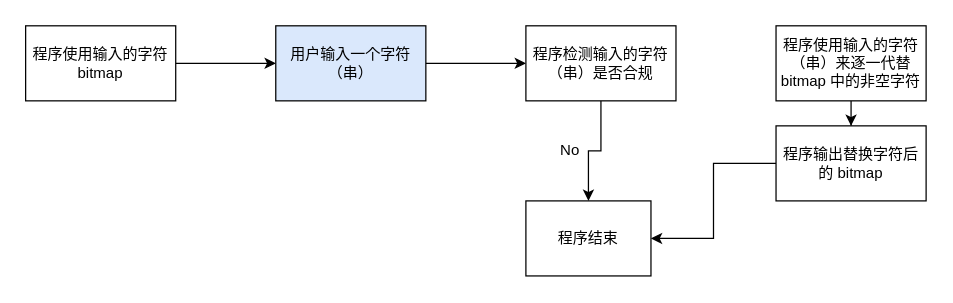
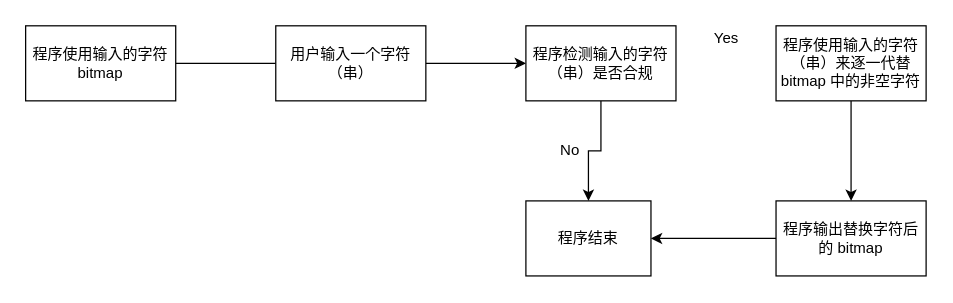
none -> (726, 38)
(266, 63) -> (269, 63)
(351, 63) -> (351, 63)
(851, 163) -> (851, 238)
